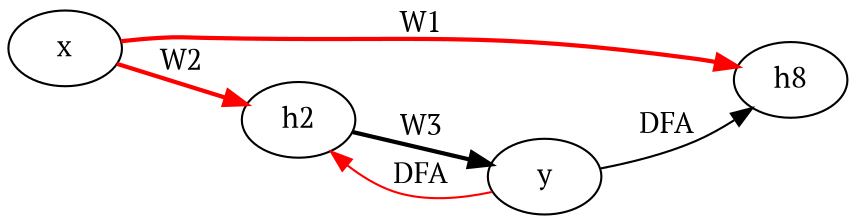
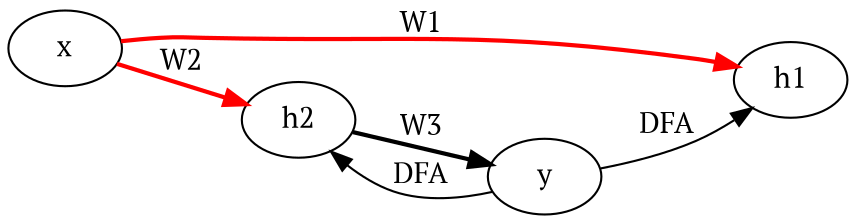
(791, 80) -> (791, 80)
(416, 197) -> (416, 197)
